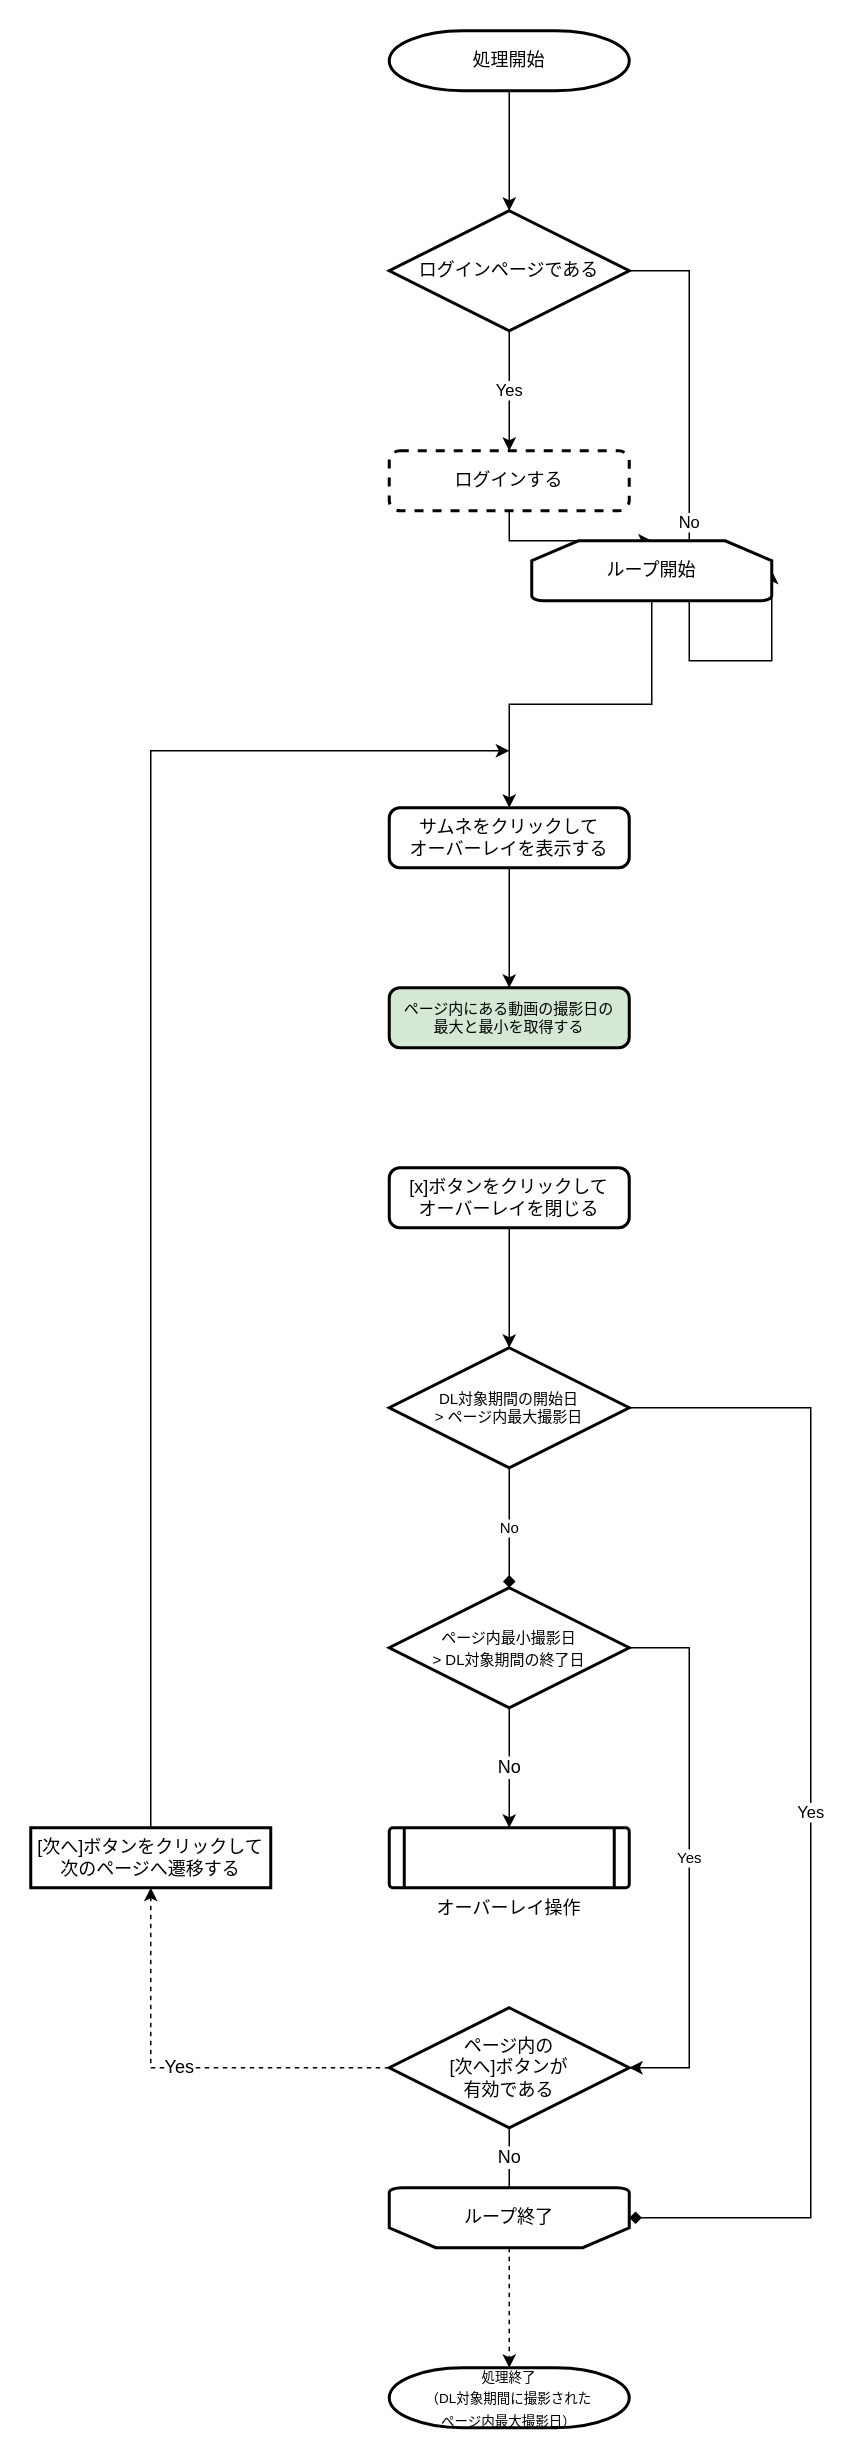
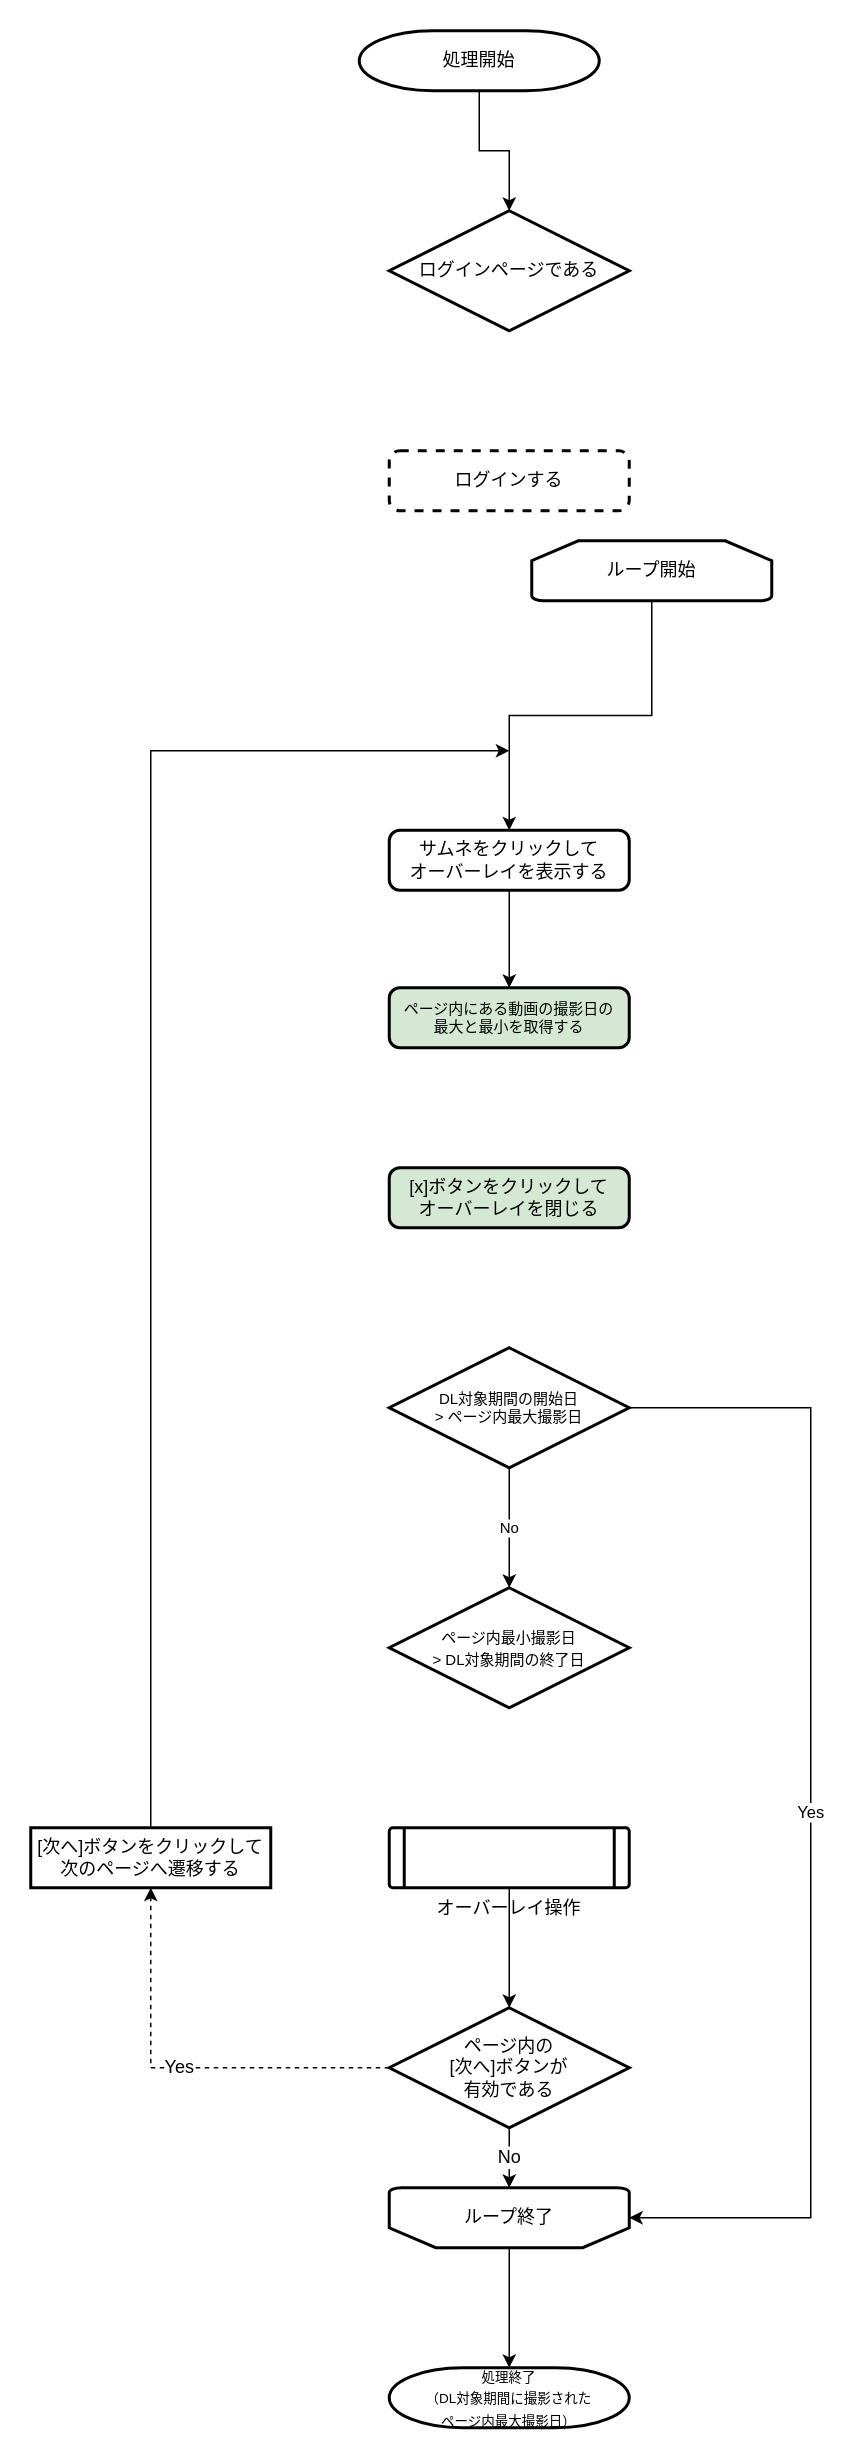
(509, 61) -> (479, 61)
(689, 376) -> none
(509, 386) -> none
(527, 541) -> none
(509, 838) -> (509, 860)
(509, 1198) -> (509, 1198)
(509, 1283) -> none
(509, 1575) -> (509, 1576)
(509, 1763) -> none
(689, 1853) -> none
none -> (509, 1943)
(509, 2180) -> (509, 2176)
(642, 2218) -> (641, 2218)
(509, 2303) -> (509, 2303)
